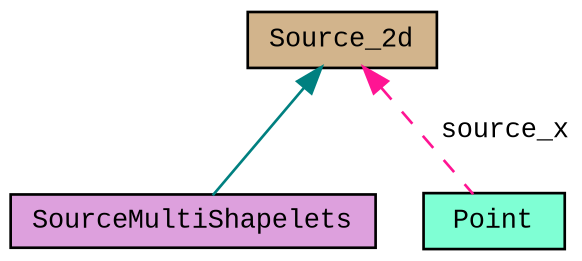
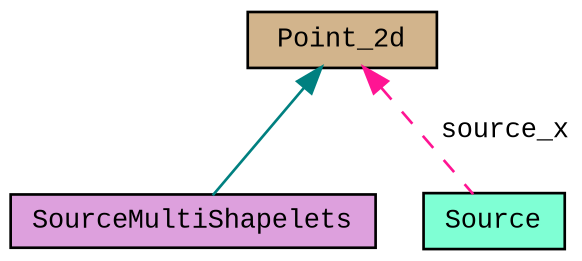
(342, 40) -> (342, 40)
(494, 221) -> (494, 221)
